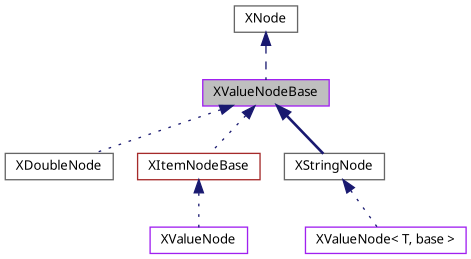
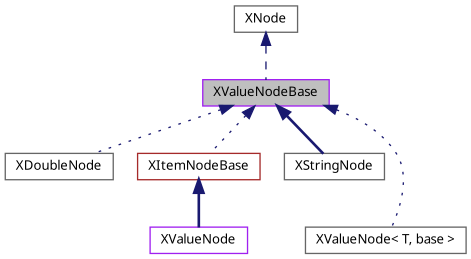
(364, 209) -> (397, 154)
(199, 210) -> (199, 210)
(386, 240) -> (386, 240)
